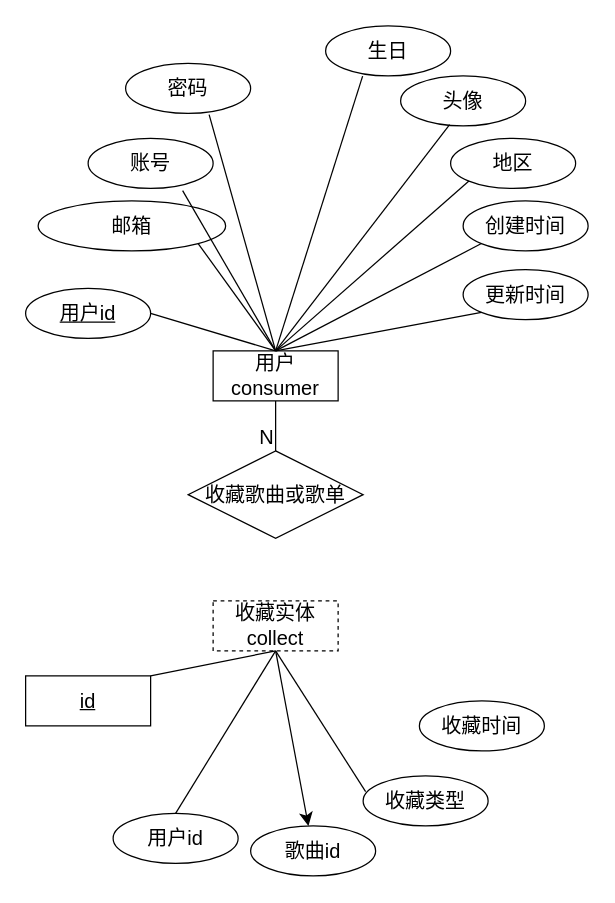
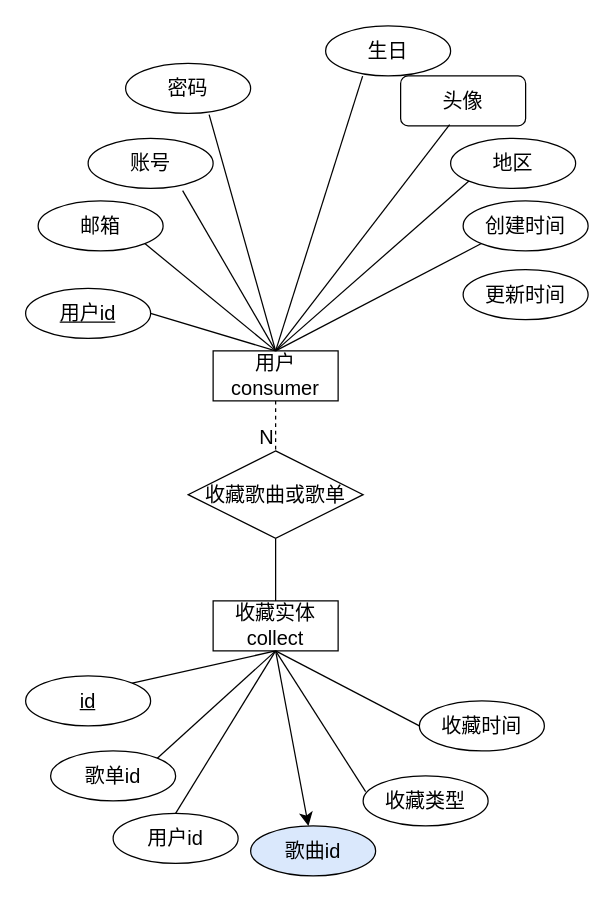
(463, 101) -> (463, 101)
(132, 226) -> (101, 226)
(380, 331) -> none
(276, 425) -> (276, 425)
none -> (276, 570)
(276, 626) -> (276, 626)
none -> (350, 689)
(88, 701) -> (88, 701)
none -> (212, 708)
none -> (113, 776)
(313, 851) -> (313, 851)
